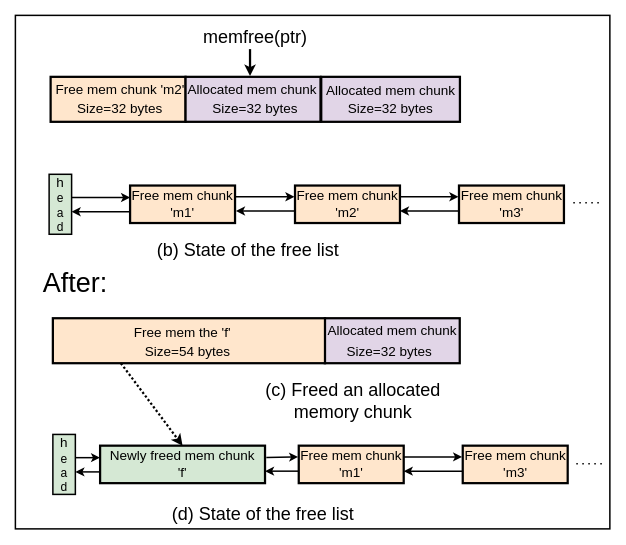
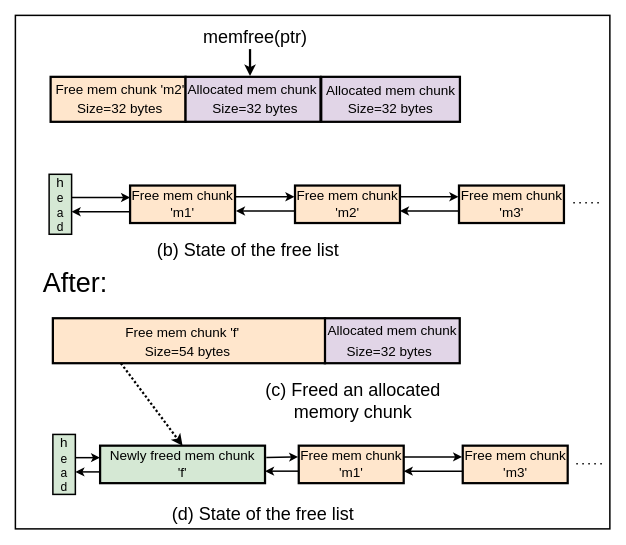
(183, 333) -> (183, 333)
